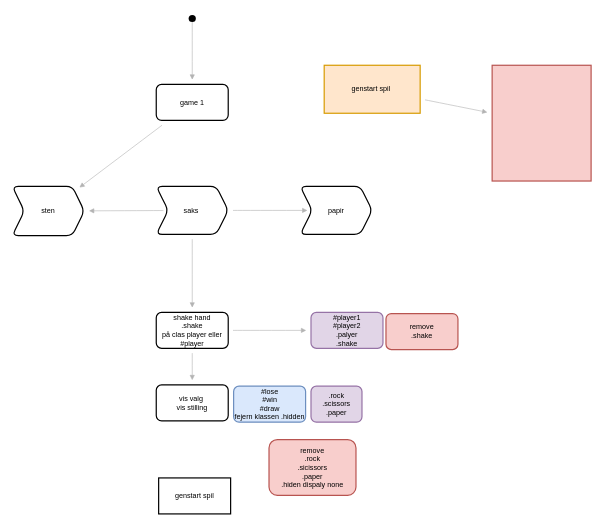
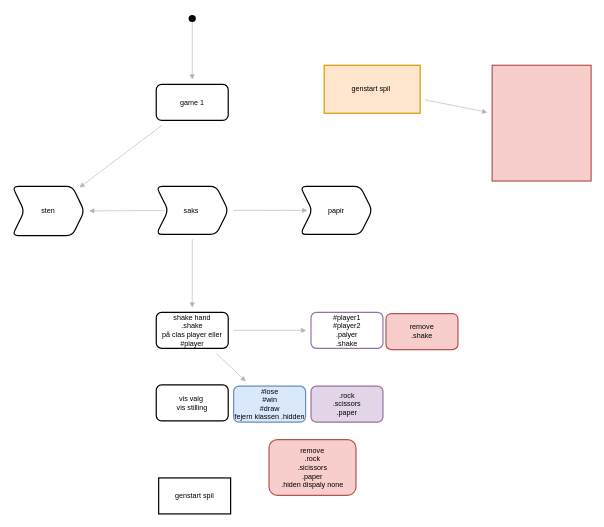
(347, 330) -> (347, 330)
(192, 373) -> (237, 373)
(337, 404) -> (347, 404)
